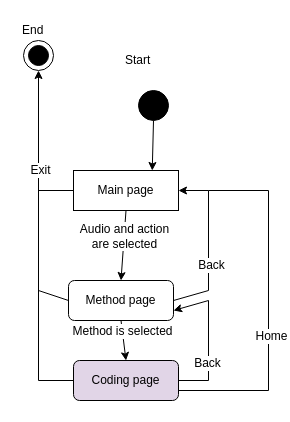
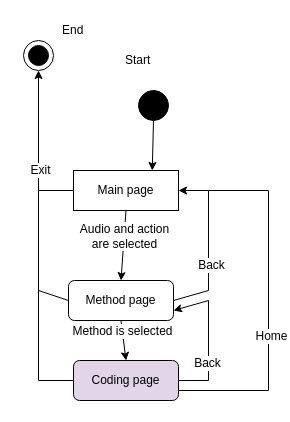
(41, 31) -> (81, 31)
